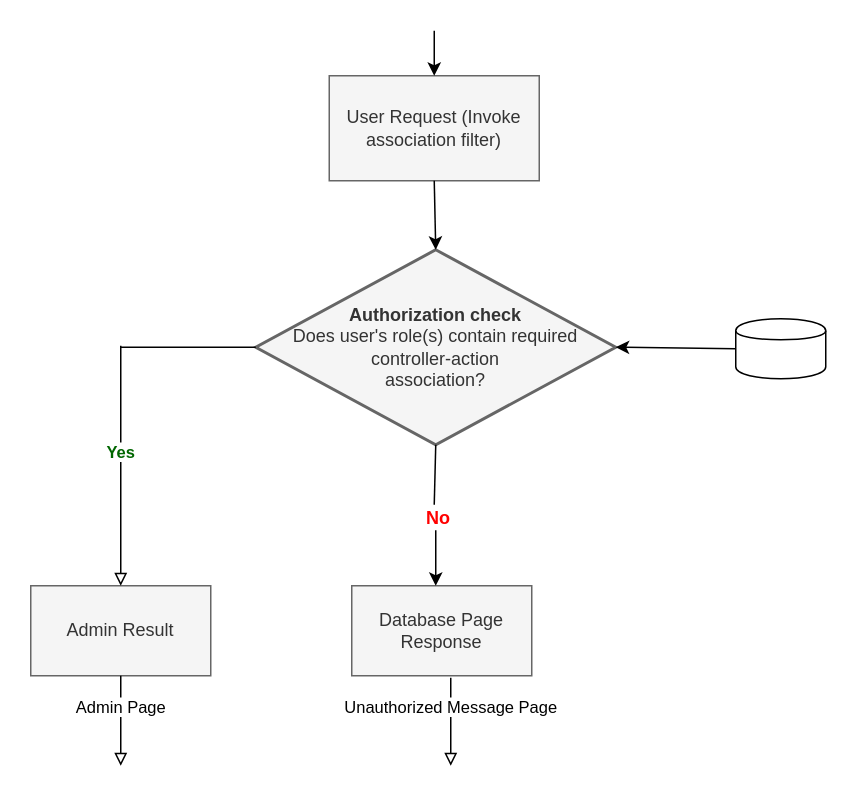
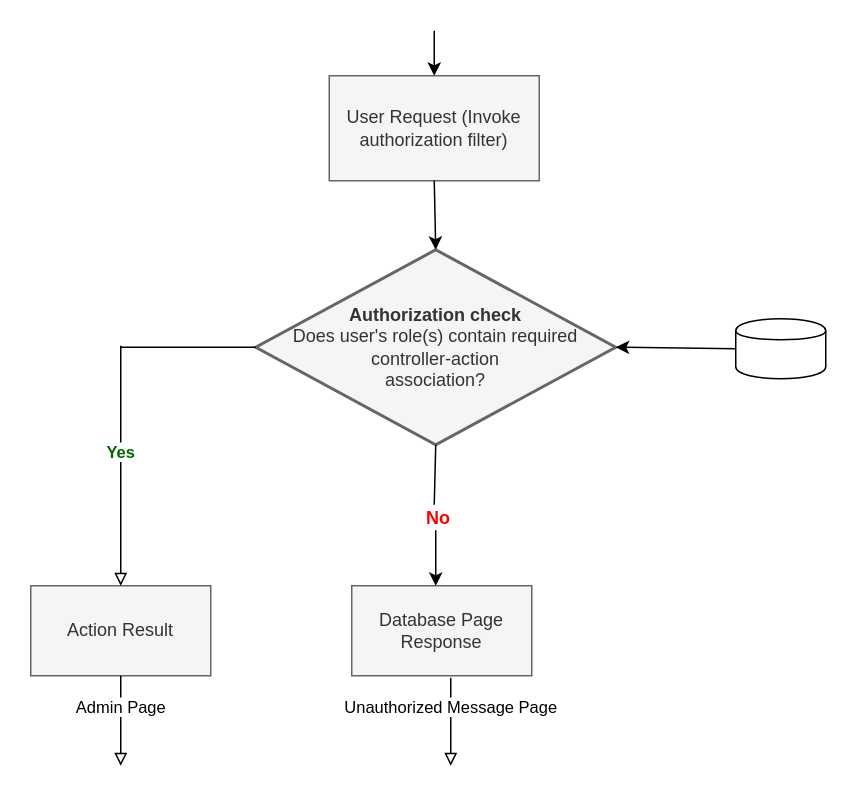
(434, 128) -> (434, 128)
(121, 631) -> (121, 631)
